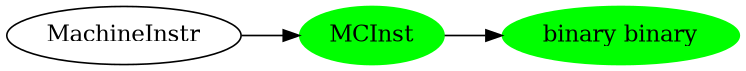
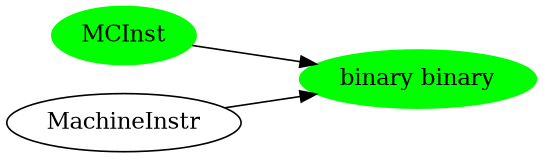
(262, 36) -> (263, 102)
